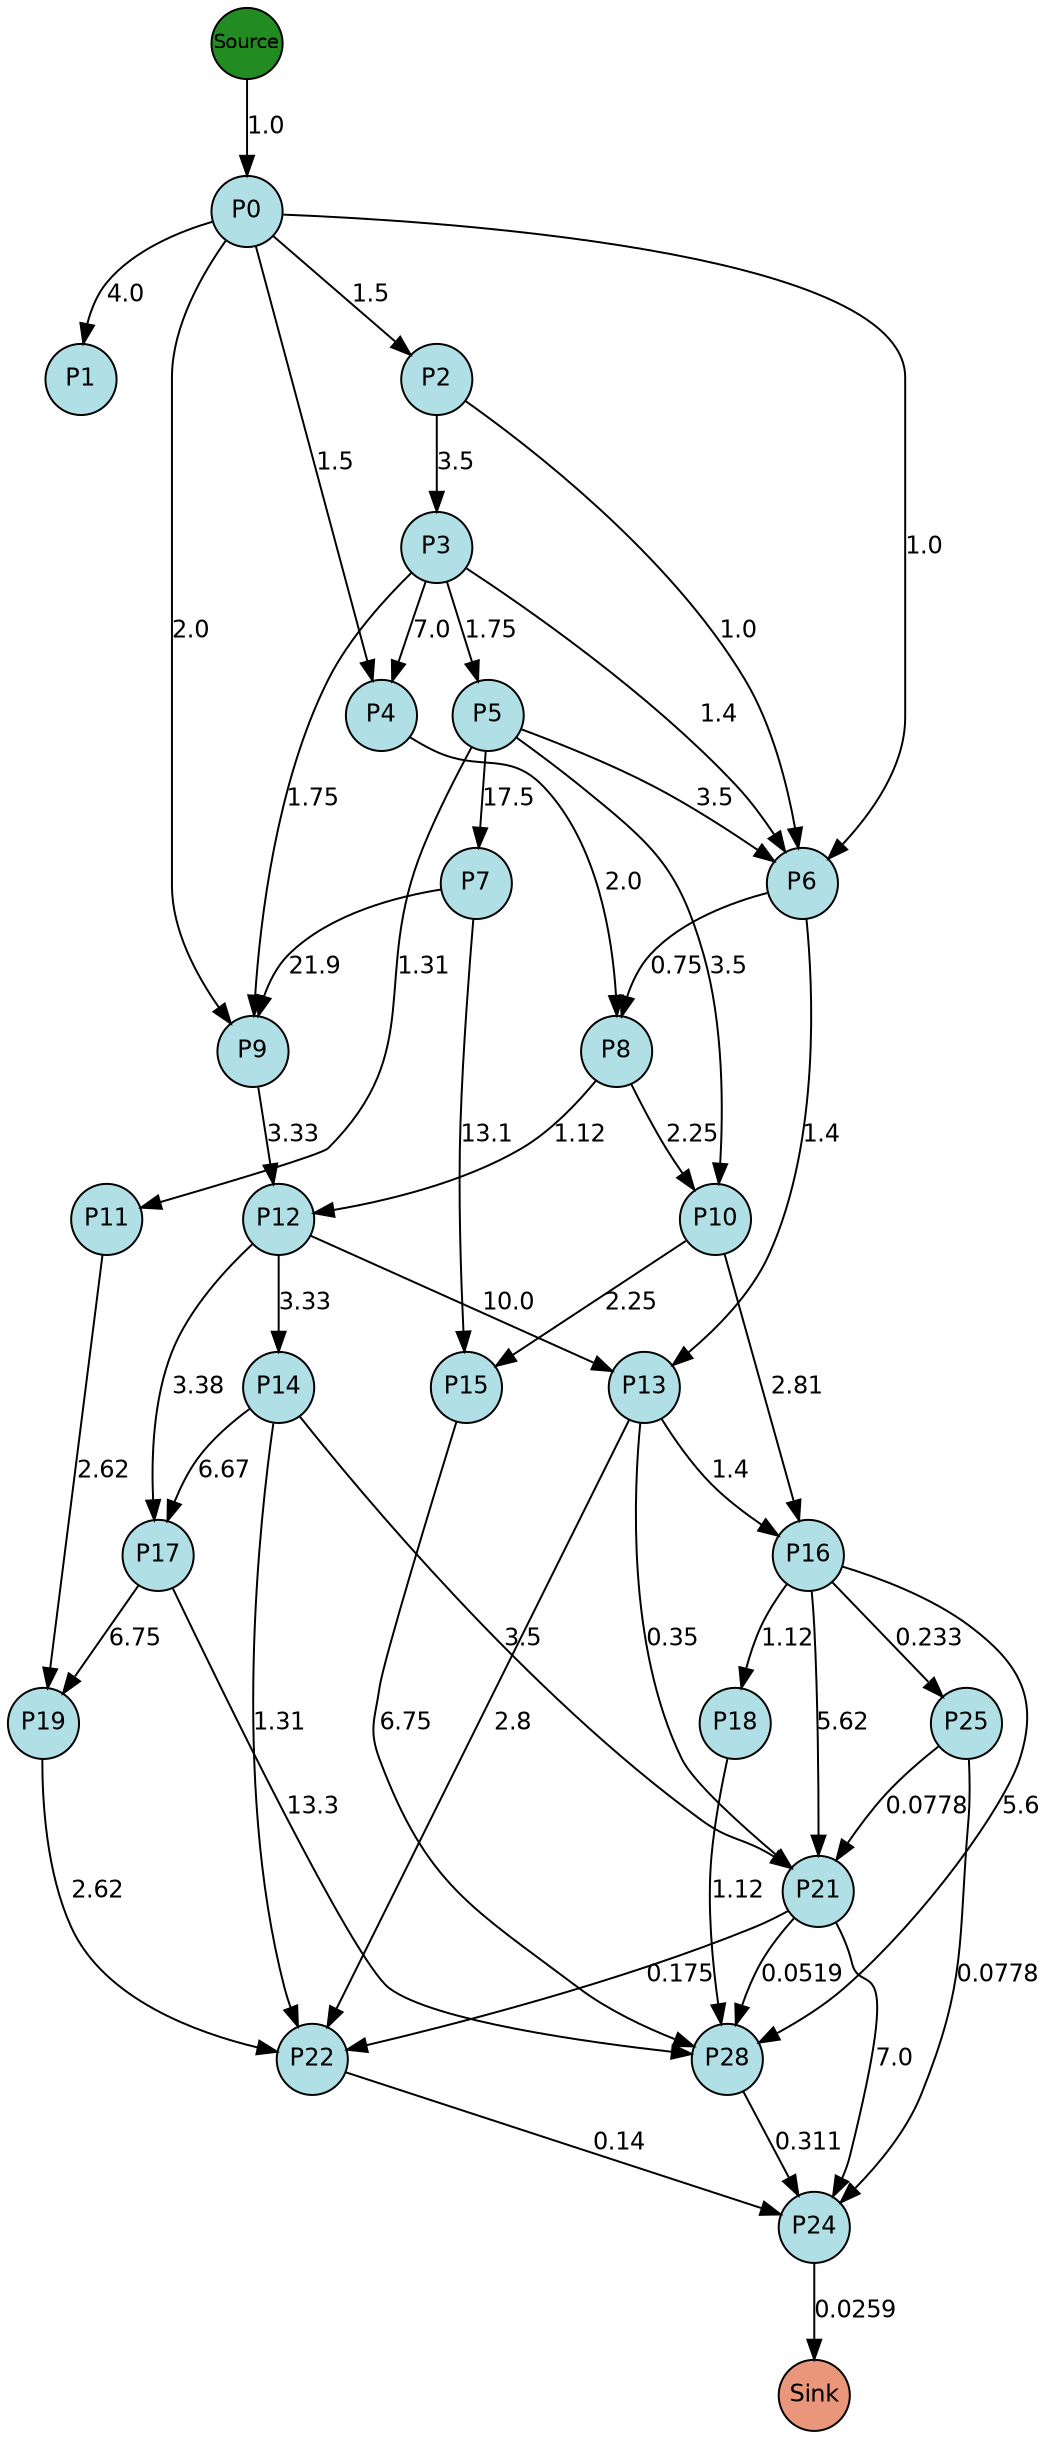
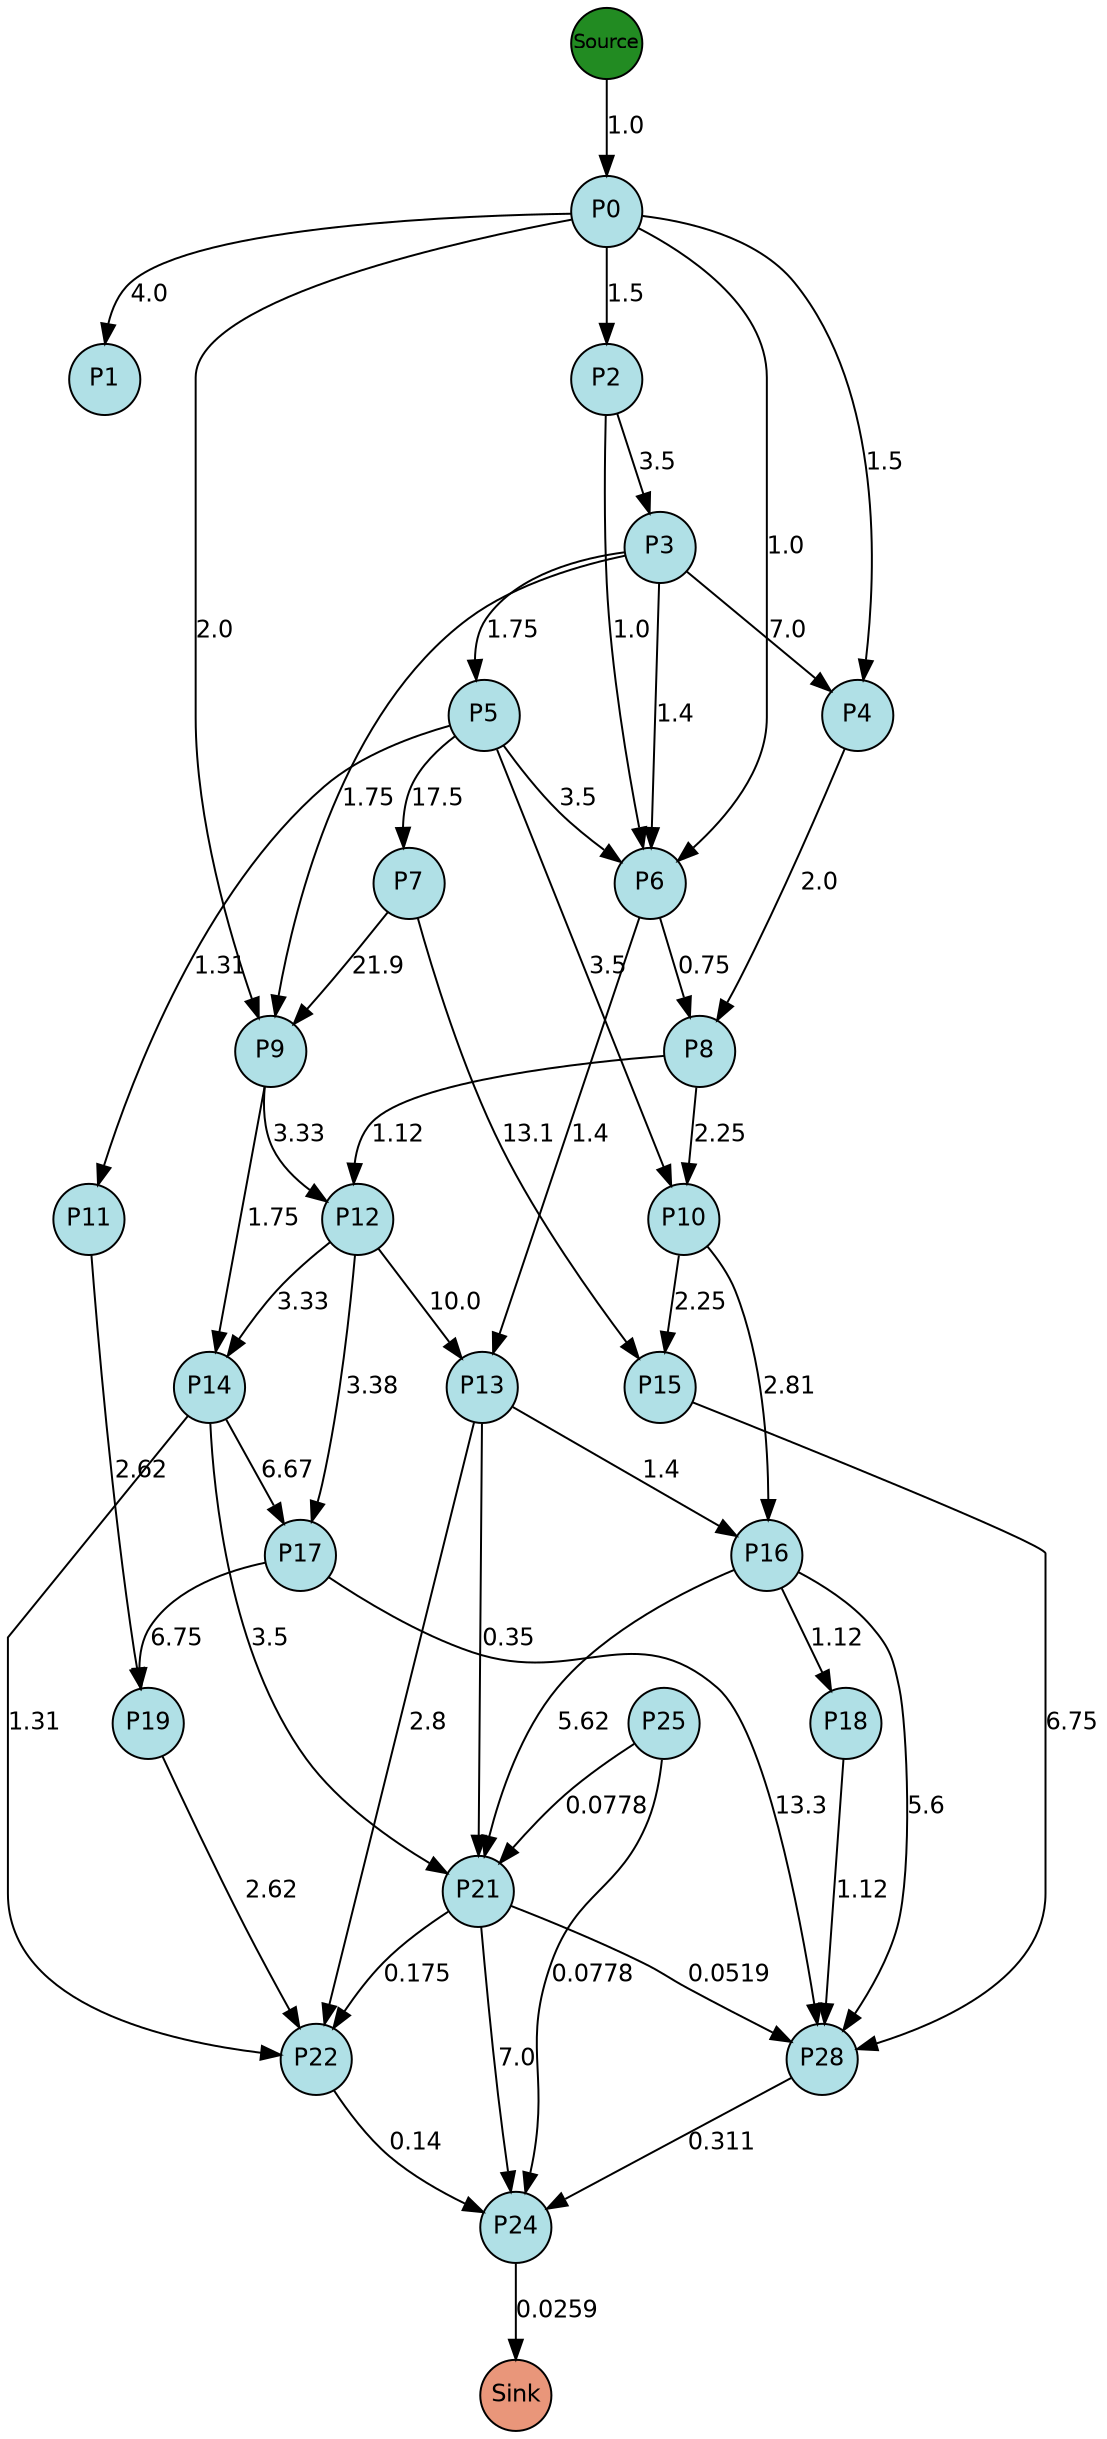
none -> (242, 1210)
(880, 1632) -> none
